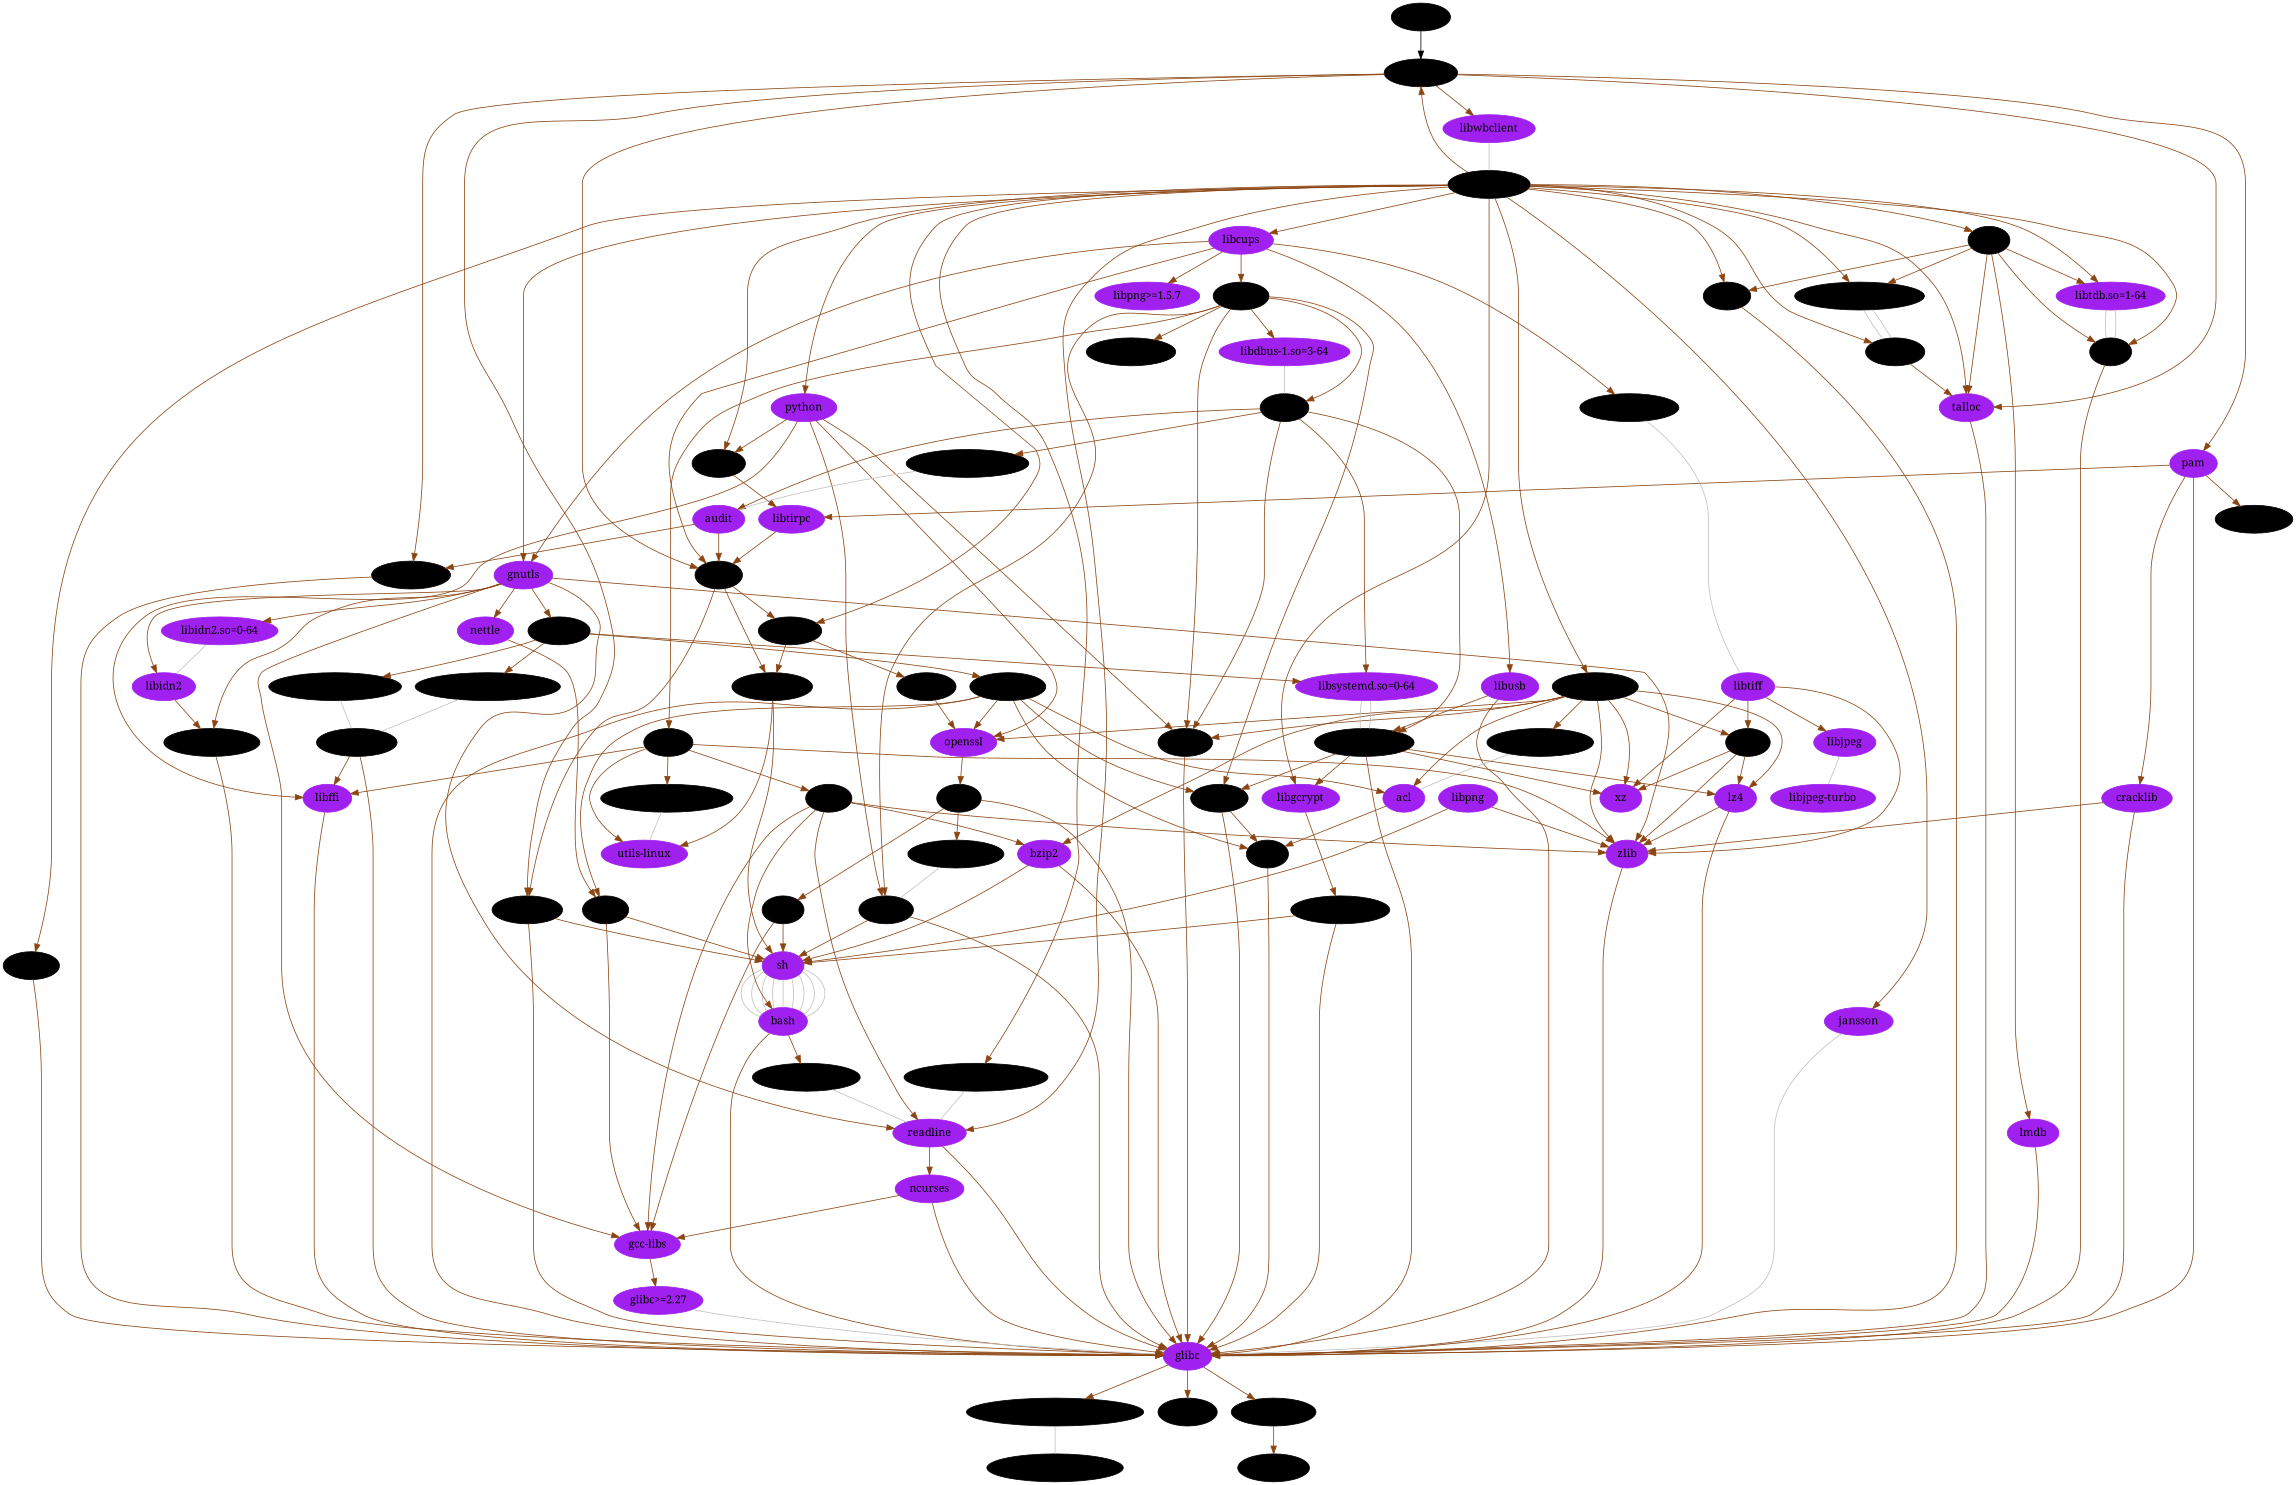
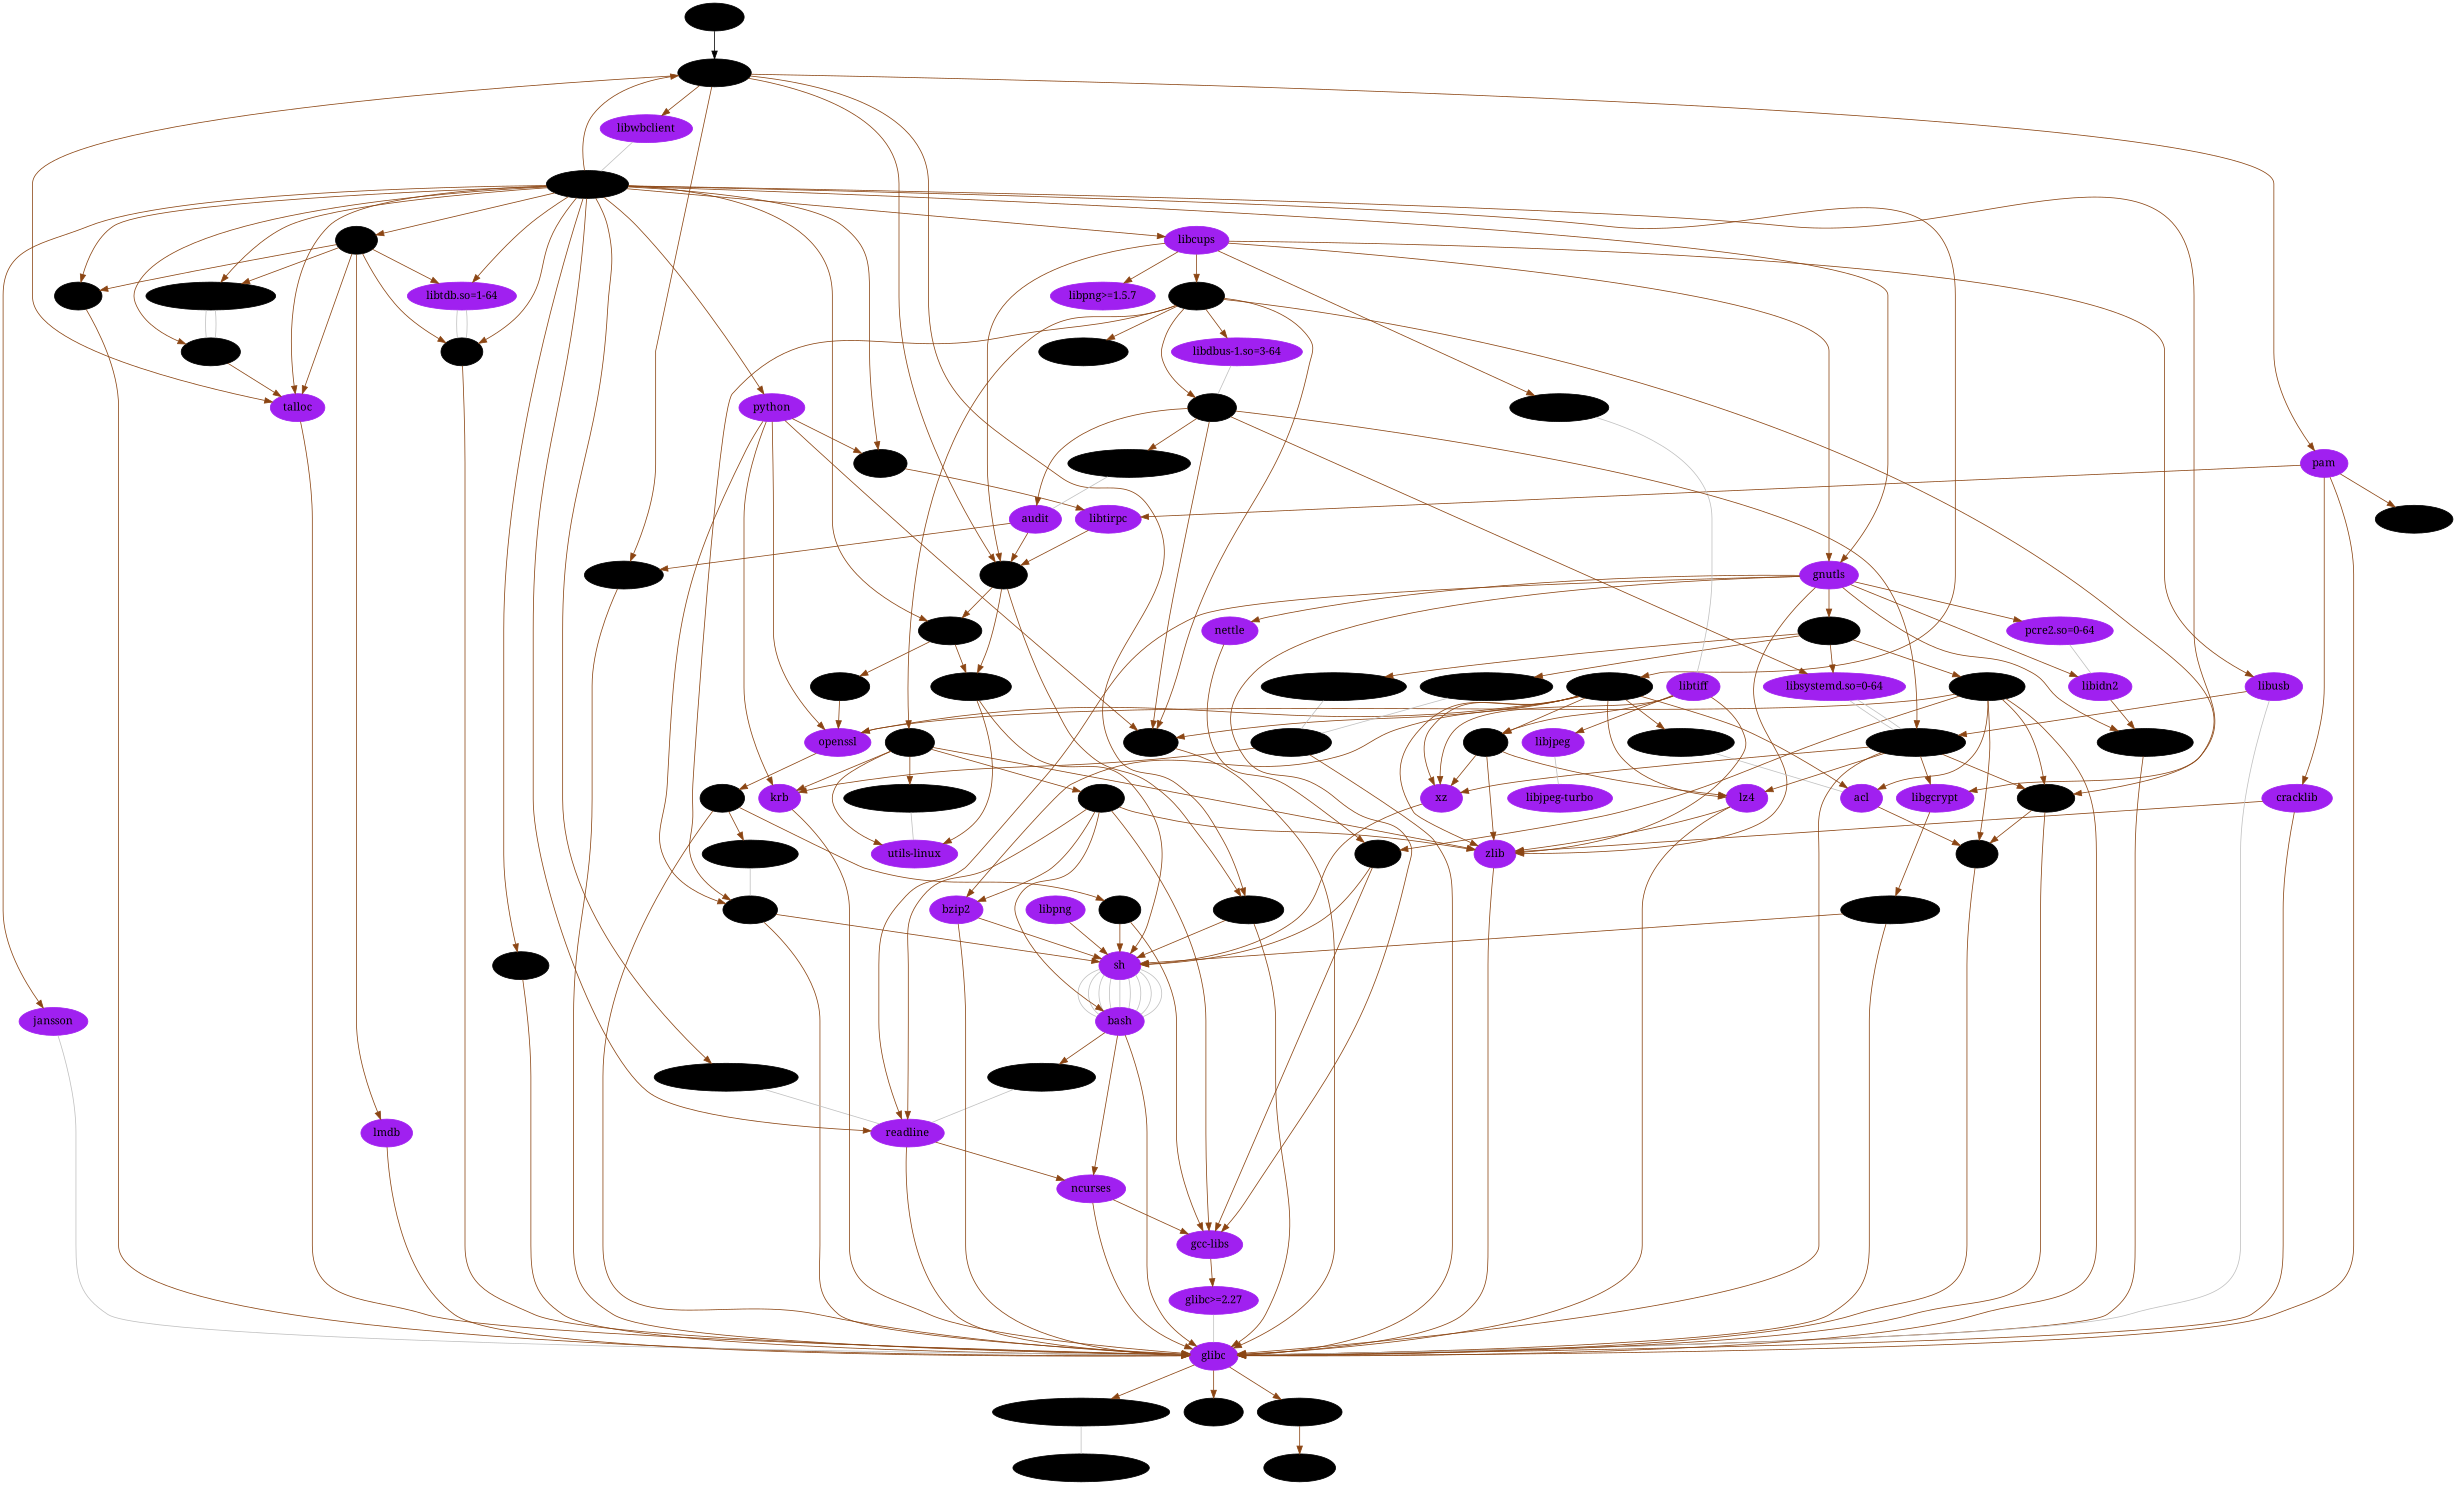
(220, 631) -> (2060, 631)
(327, 798) -> (780, 798)
(1549, 827) -> none
none -> (1304, 911)
none -> (1106, 1101)
(1549, 1137) -> (2112, 1317)
